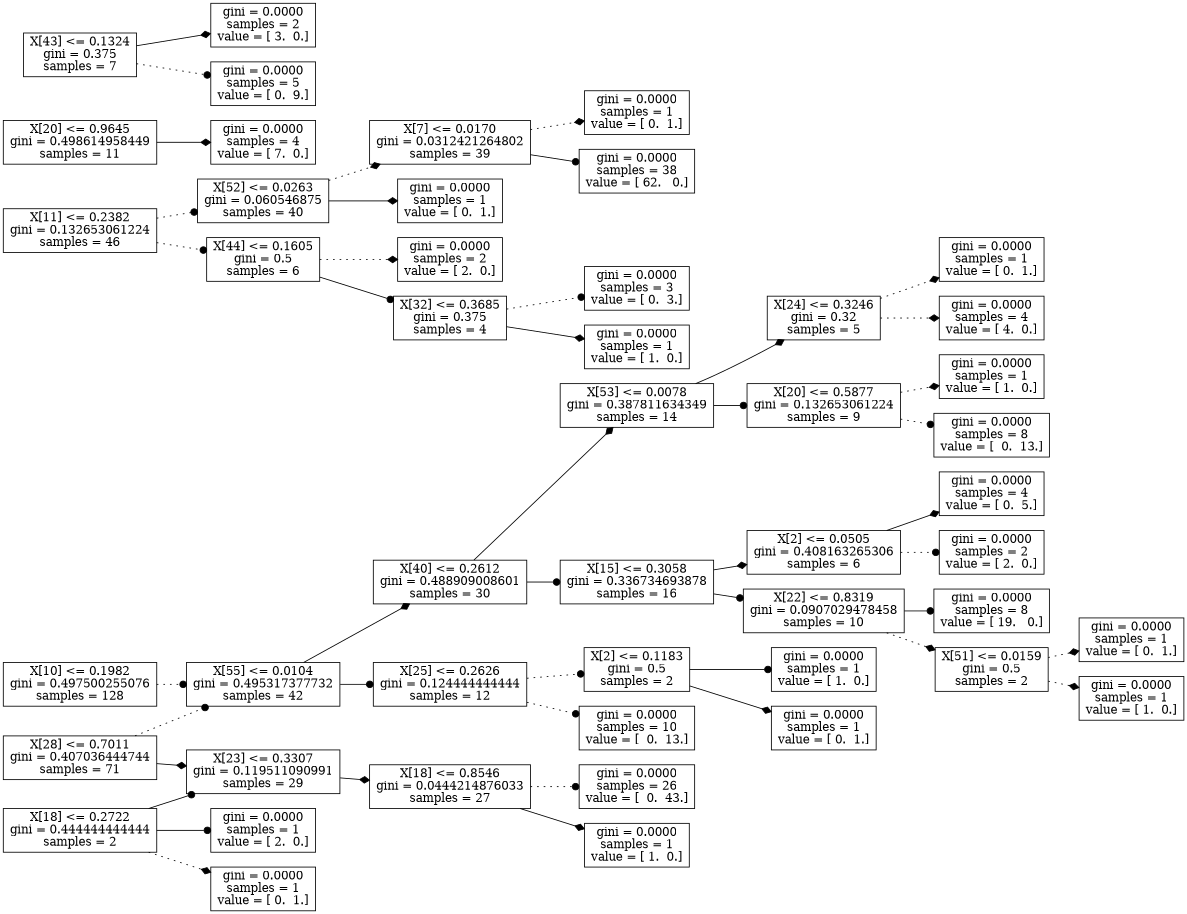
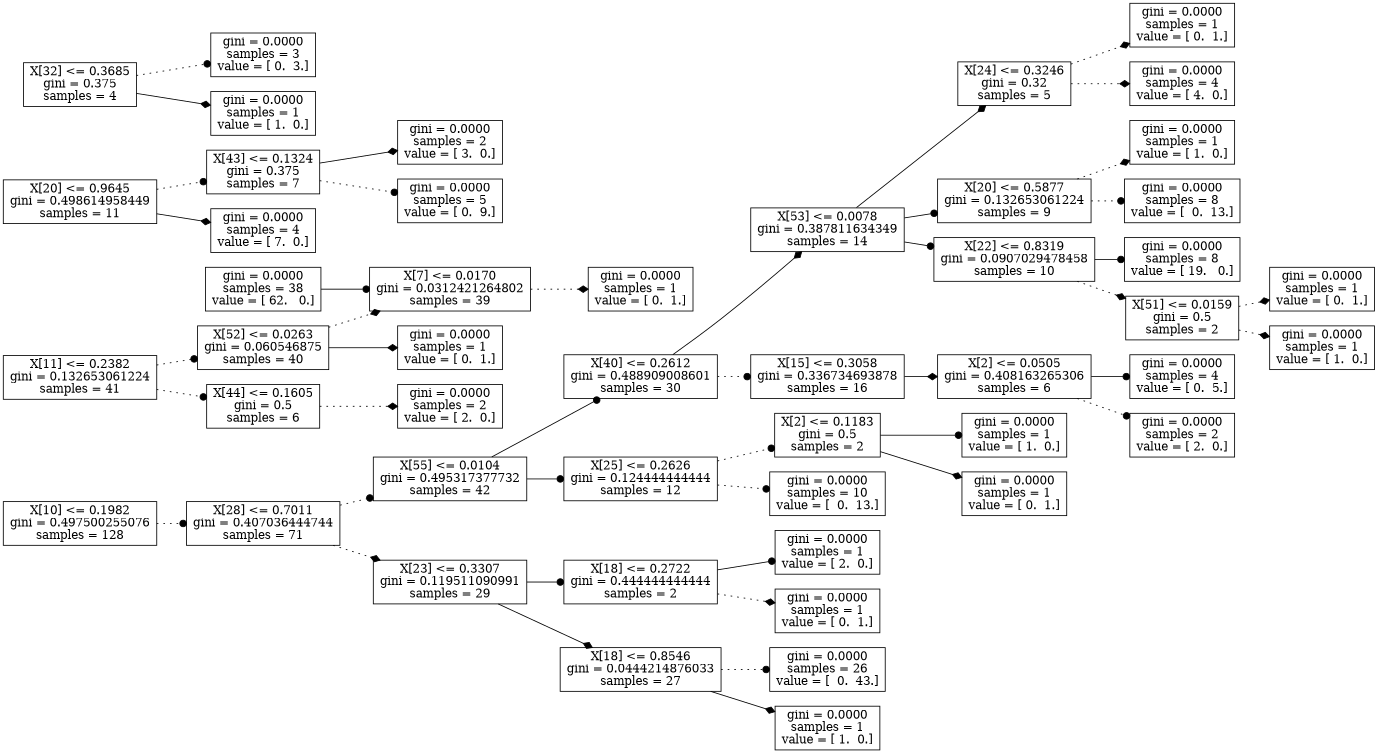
(551, 158) -> (342, 289)
none -> (178, 186)
(80, 231) -> (80, 377)
(353, 288) -> none
(908, 523) -> (1107, 377)
(540, 582) -> (731, 377)
(725, 596) -> (916, 244)
(352, 636) -> (543, 429)
(168, 684) -> (168, 523)
(167, 764) -> (352, 551)
(168, 802) -> (542, 582)
